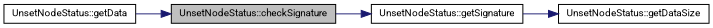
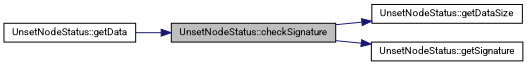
(536, 14) -> (349, 23)
